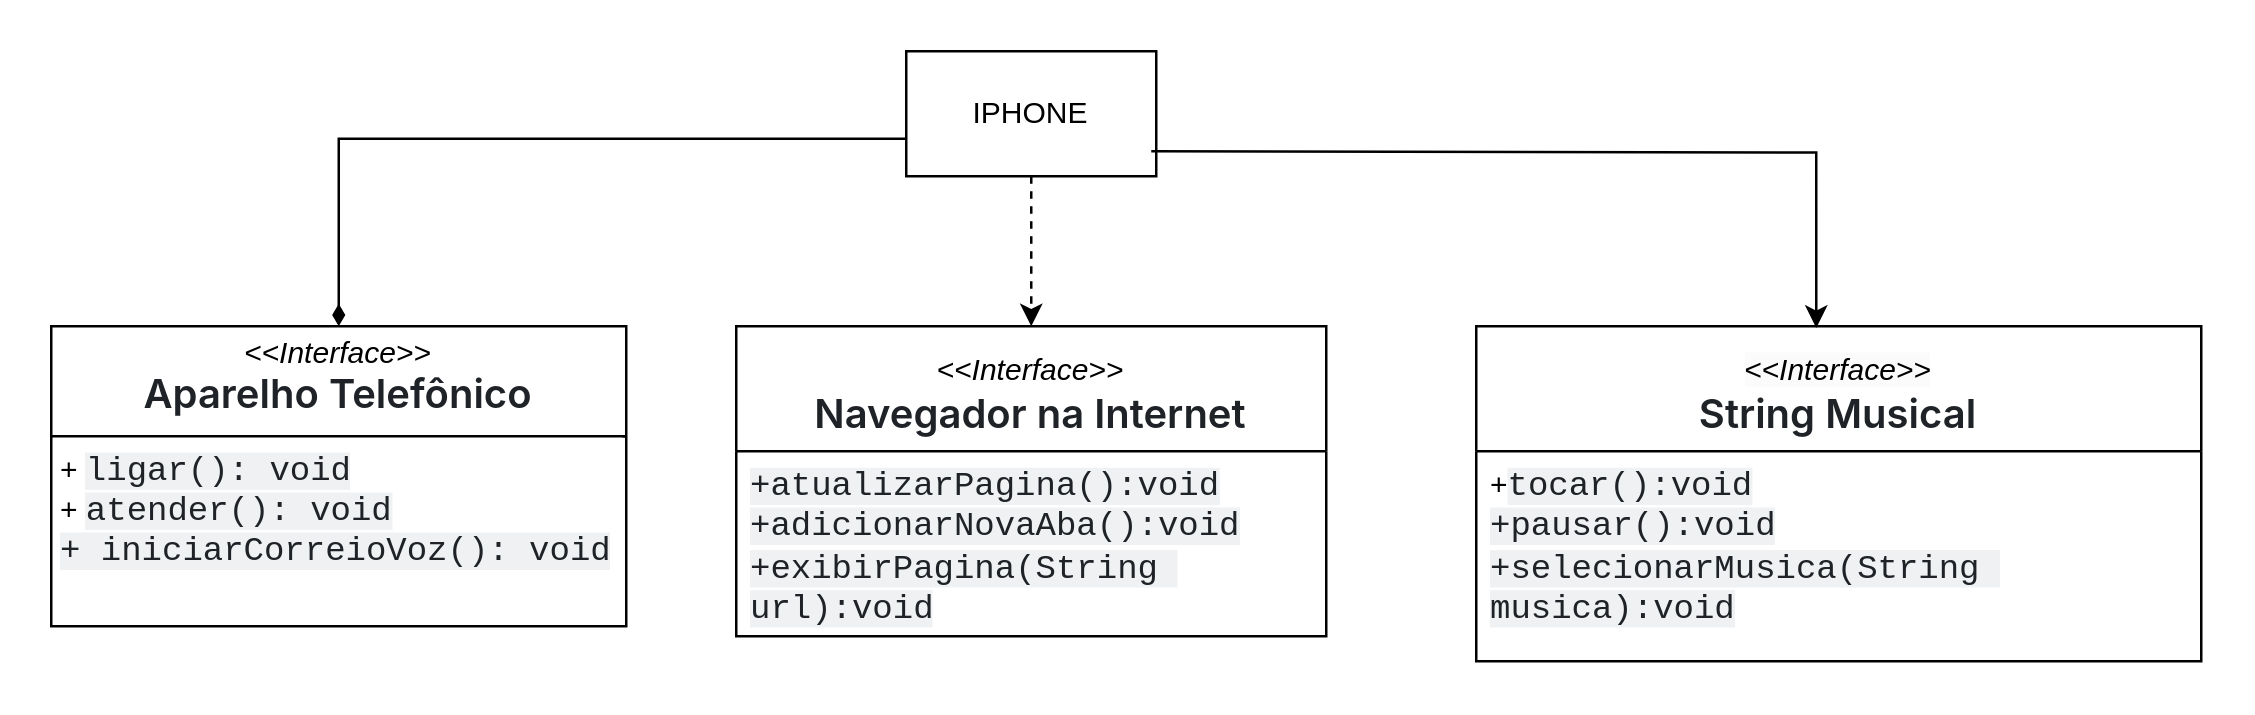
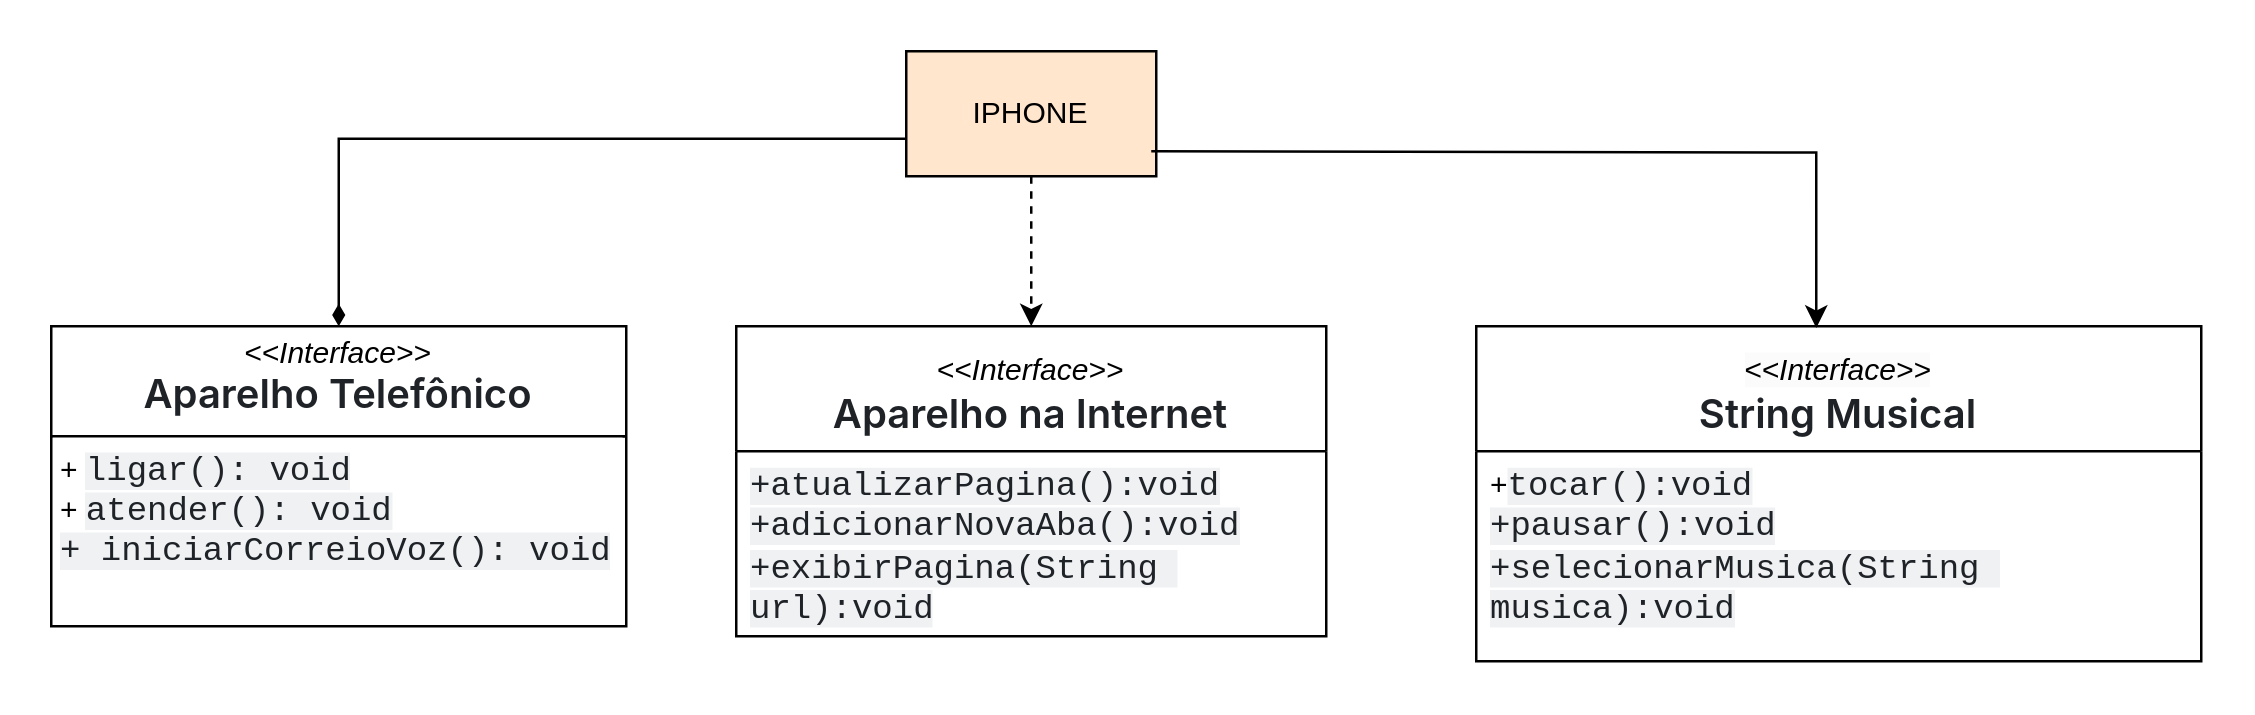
(1031, 114) -> (1031, 114)
(1031, 380) -> (1031, 380)
